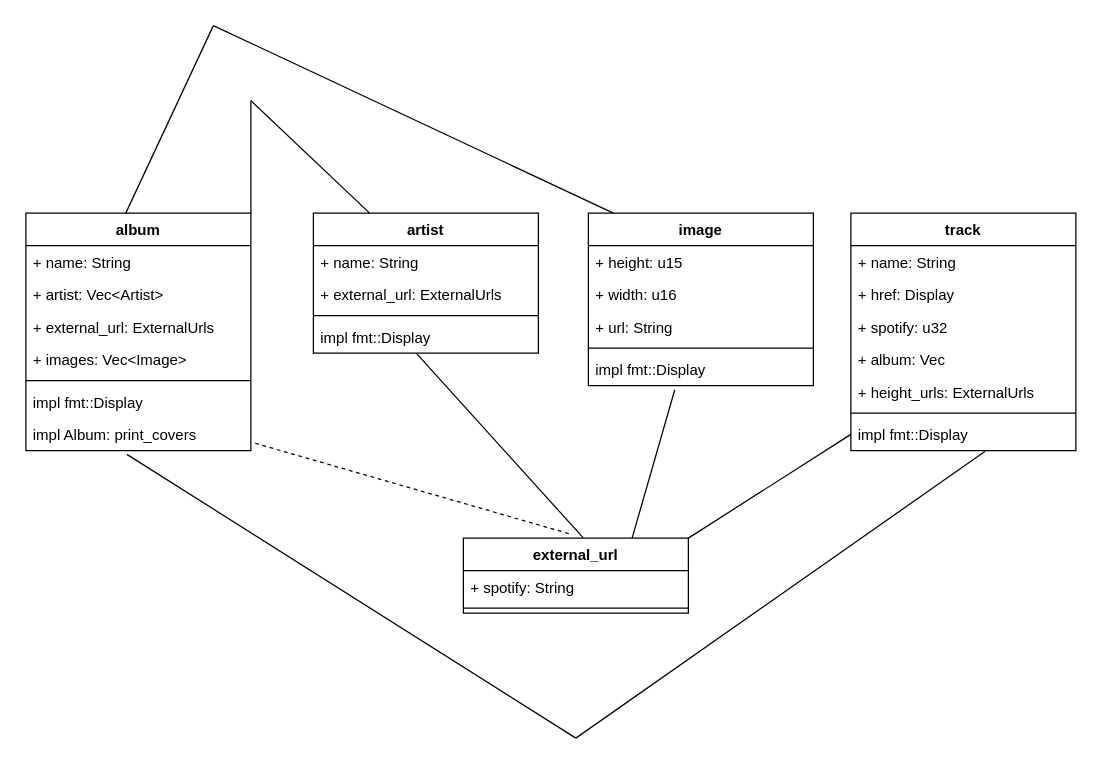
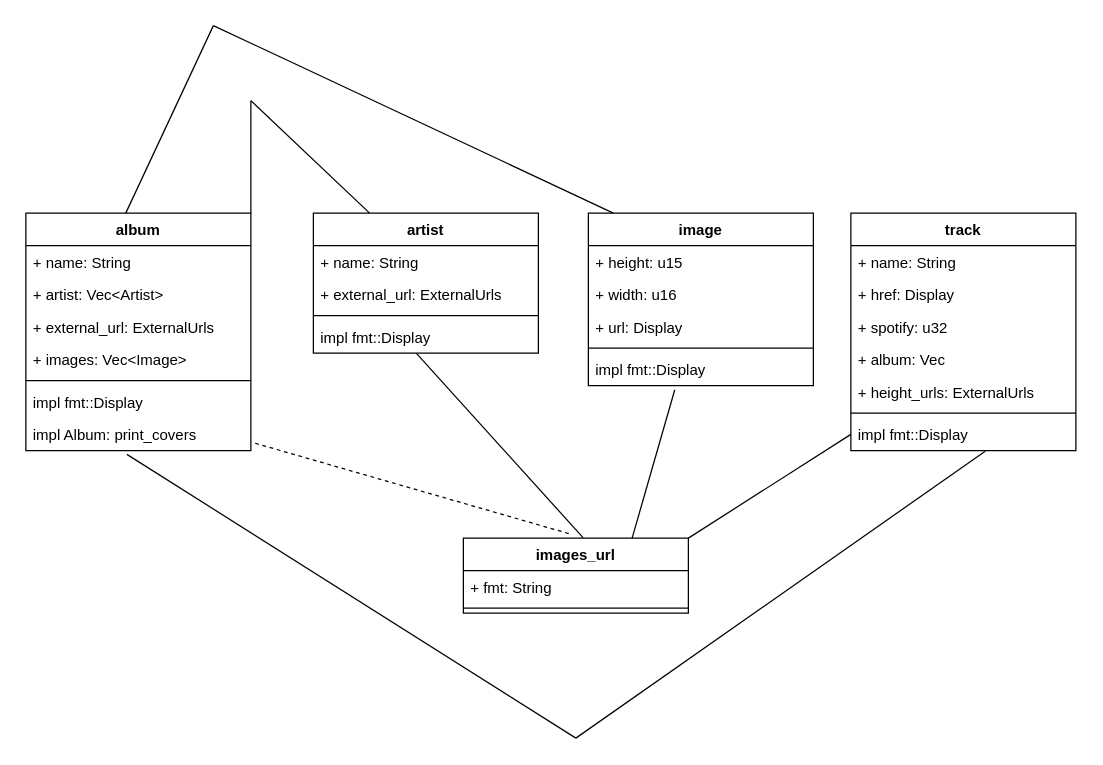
(640, 328) -> (642, 328)
(575, 555) -> (575, 555)
(532, 588) -> (517, 588)
